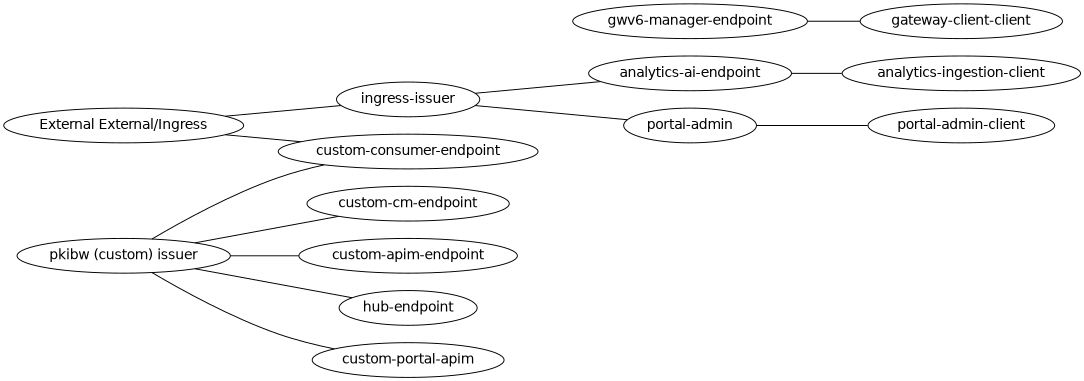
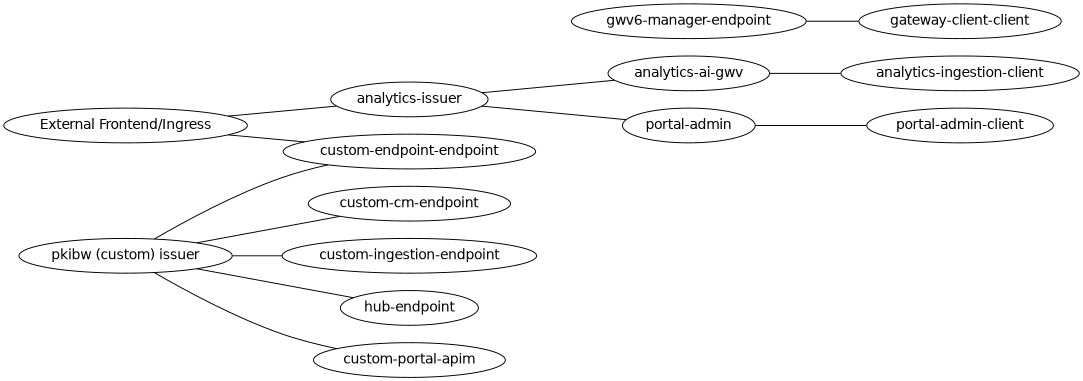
(690, 73) -> (689, 73)
(408, 99) -> (409, 99)
(124, 125) -> (126, 125)
(408, 152) -> (409, 152)
(408, 256) -> (409, 256)
